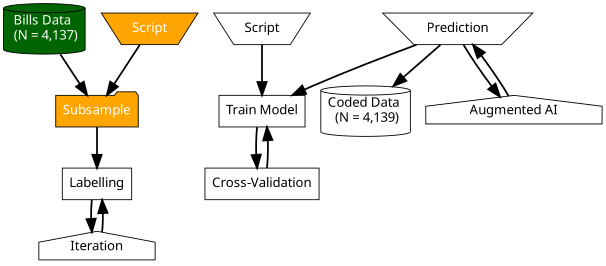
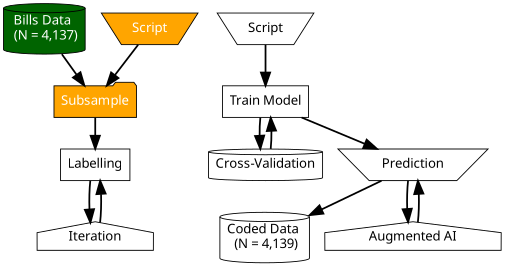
(360, 66) -> (333, 131)
(262, 184) -> (266, 165)
